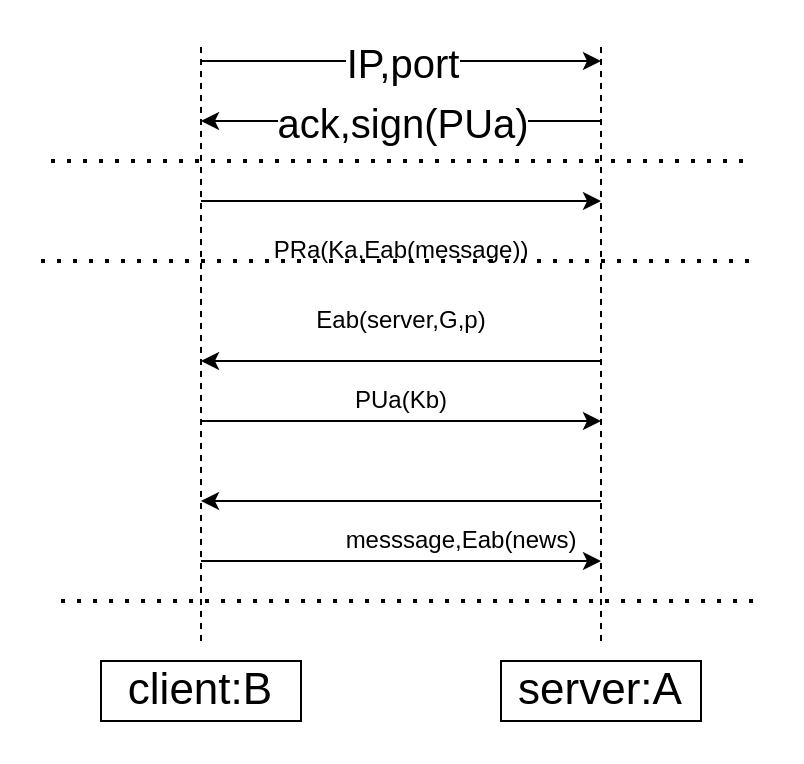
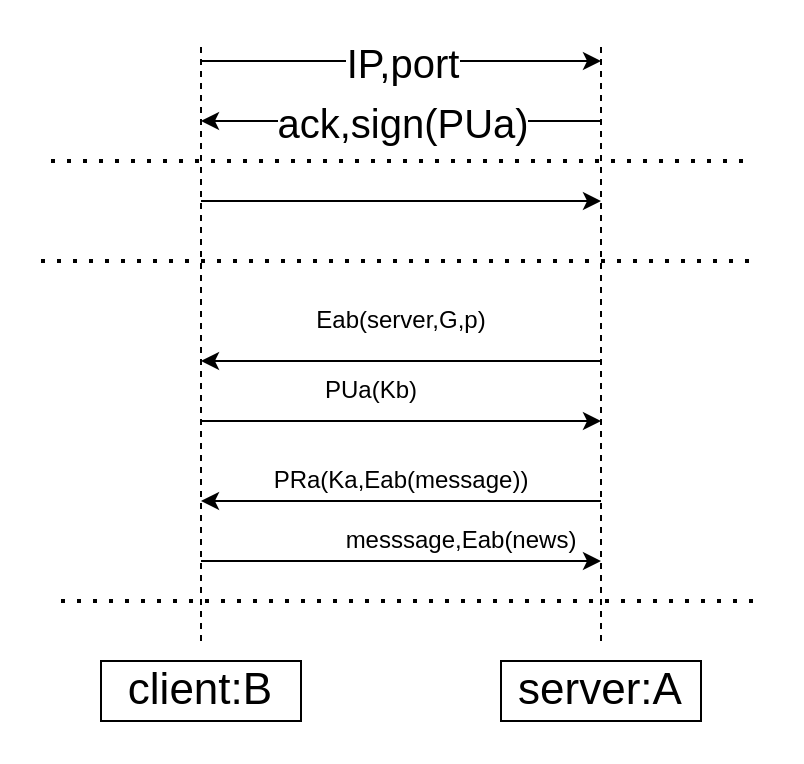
(401, 251) -> (401, 481)
(401, 401) -> (371, 391)
